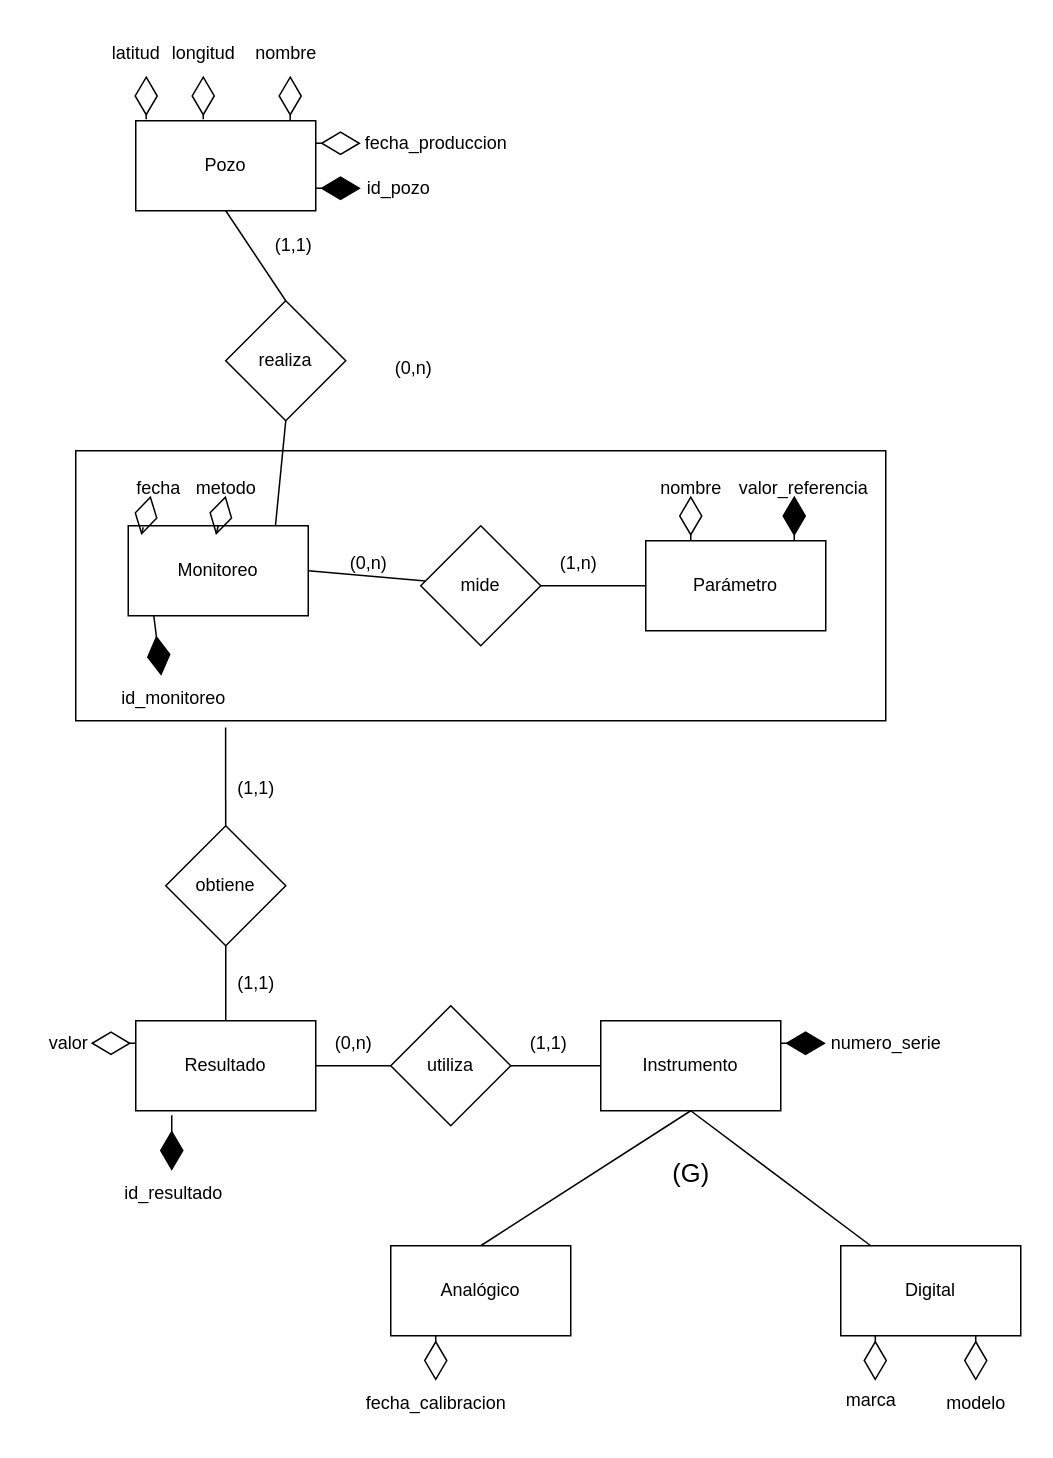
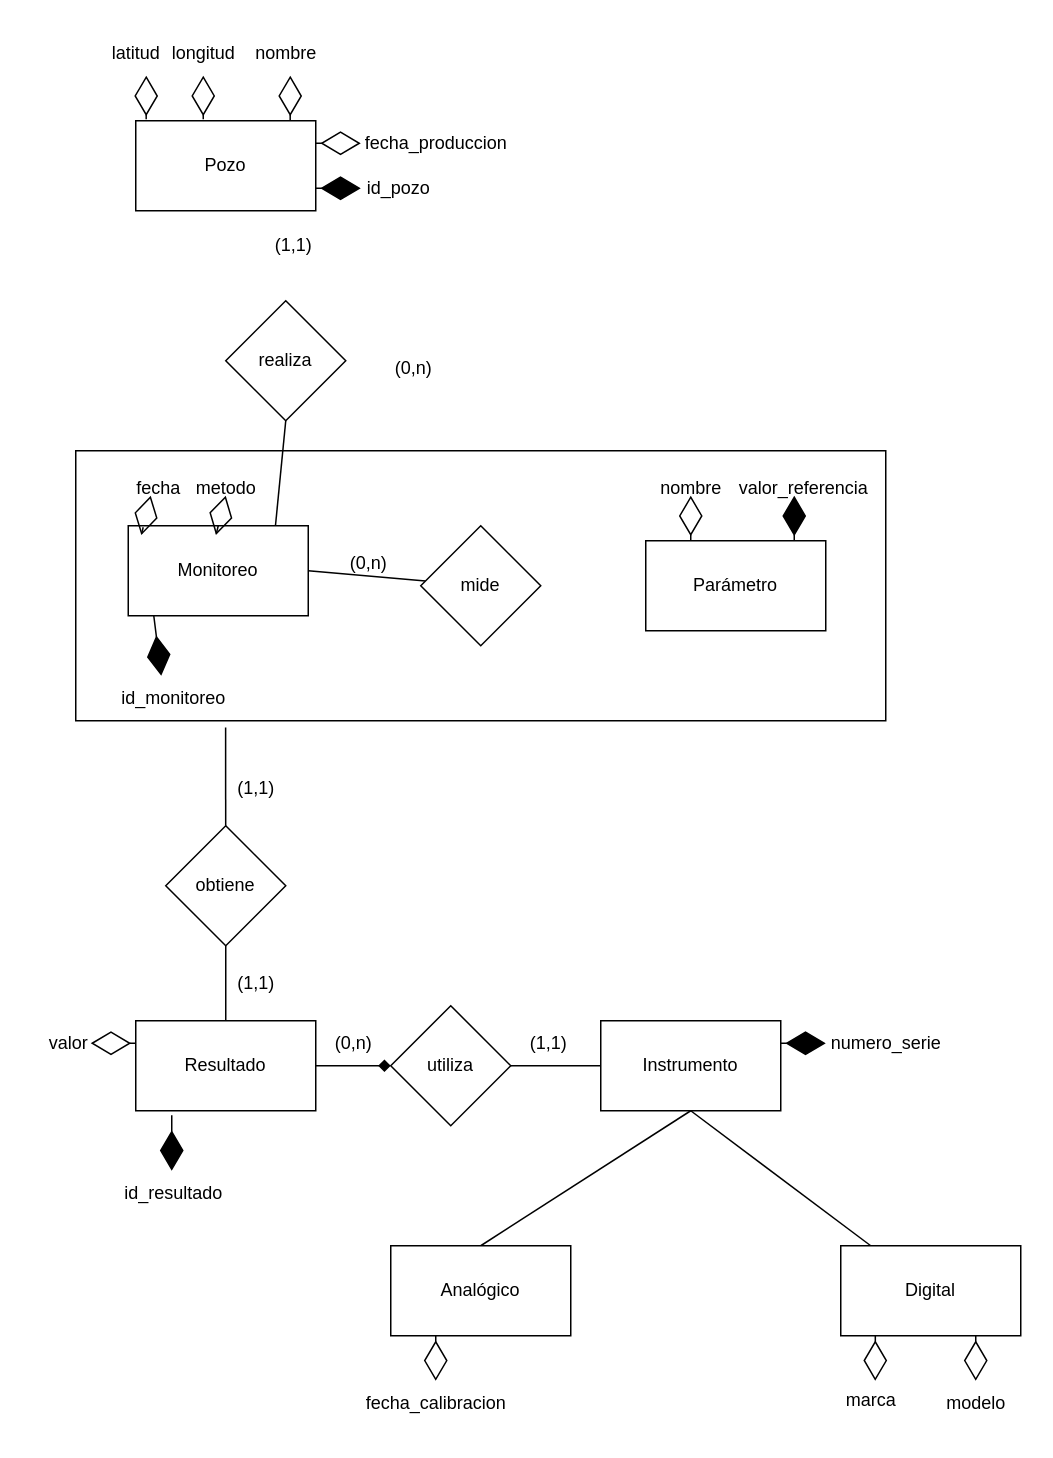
(256, 256) -> none
(578, 563) -> none
(594, 586) -> none
(383, 1066) -> (378, 1066)
(691, 1175) -> none
